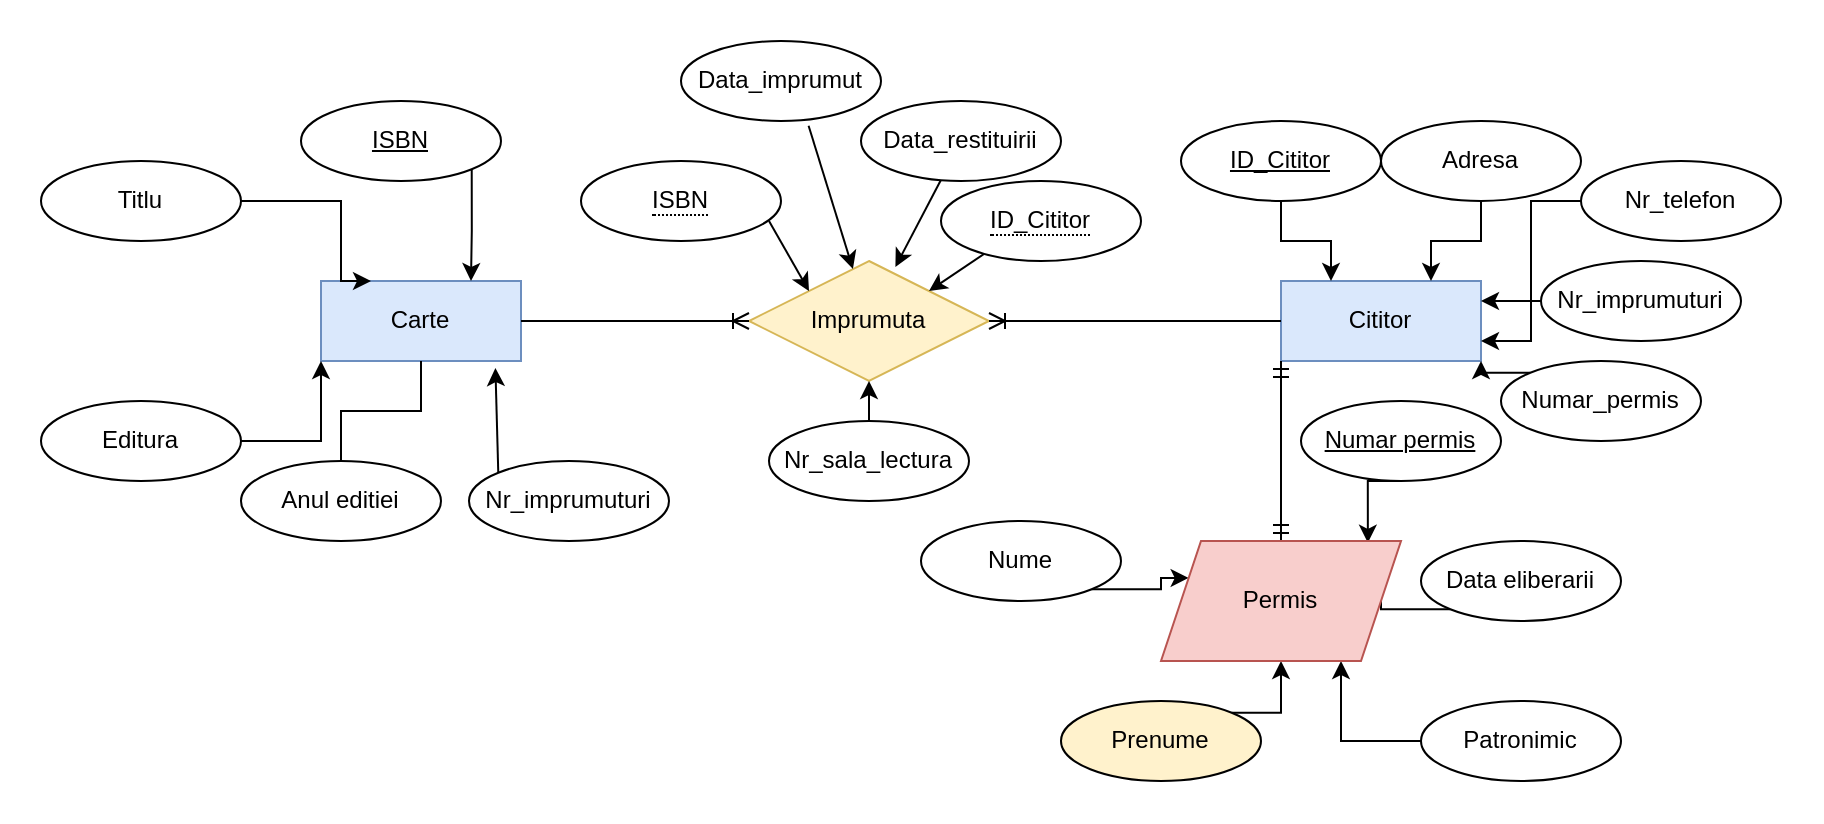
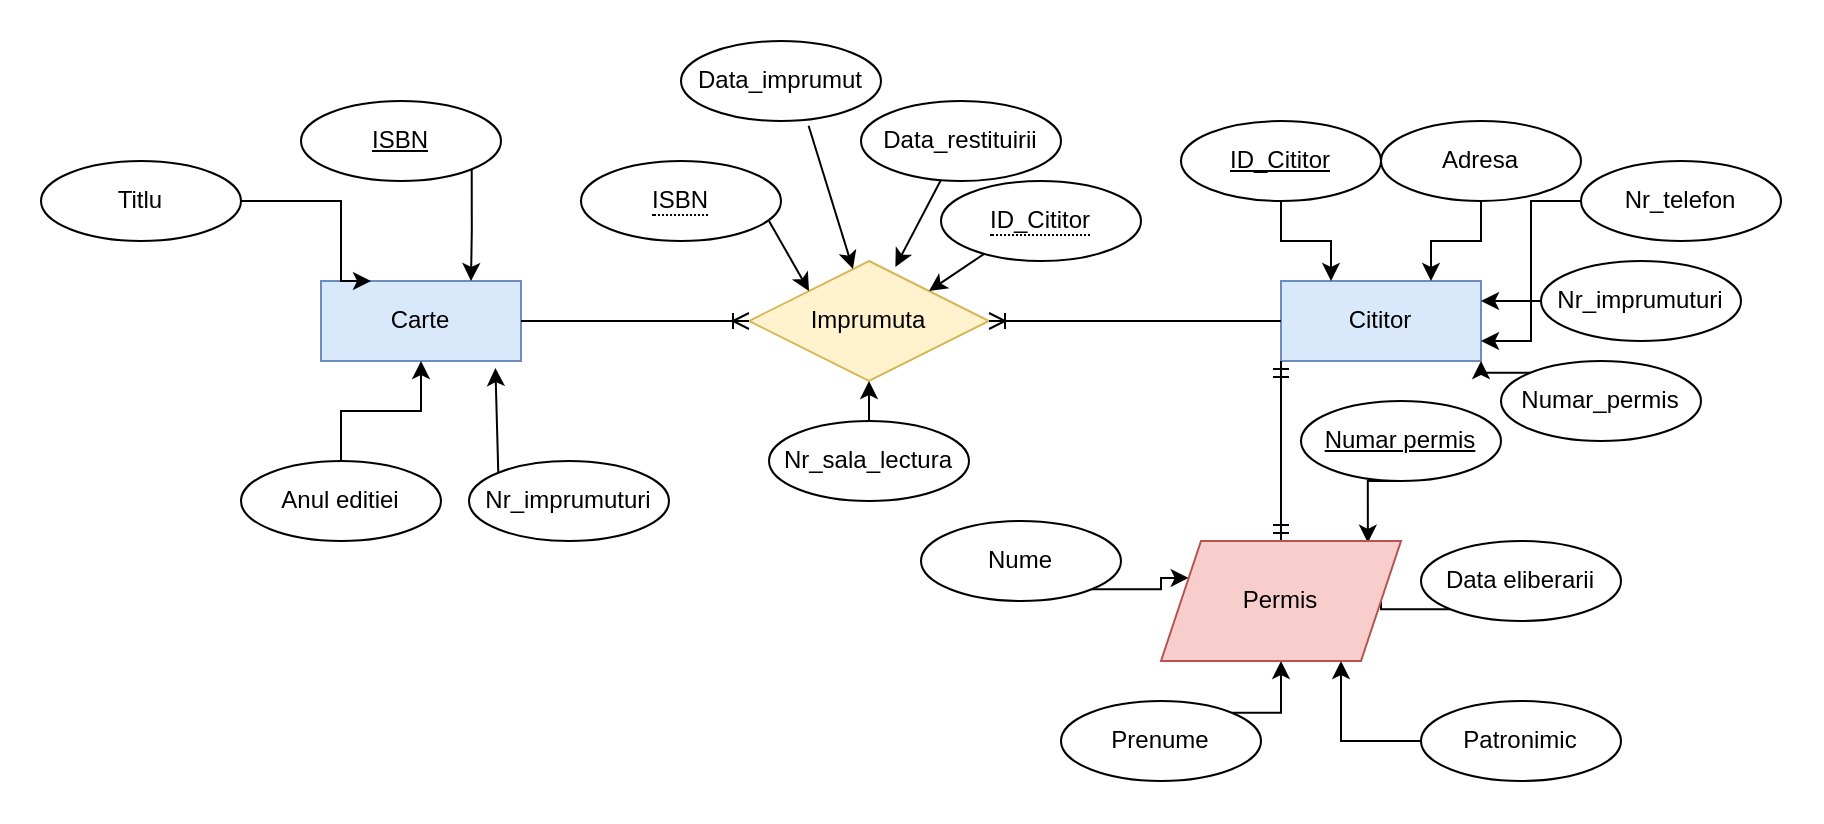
(421, 369) -> (421, 376)
(141, 441) -> none
(314, 441) -> none
(1161, 741) -> (1161, 741)
